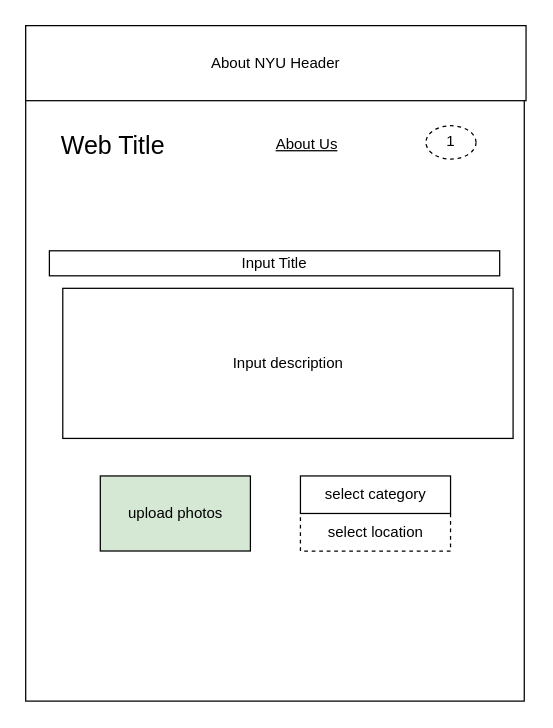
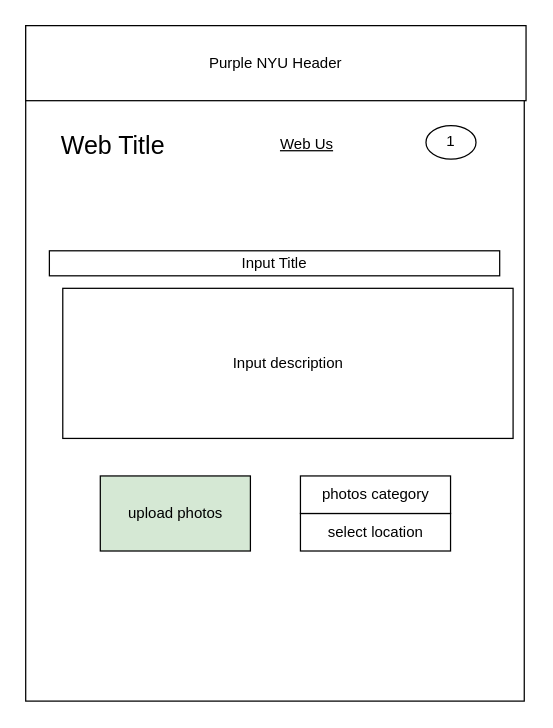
(276, 63) -> (276, 63)
(451, 142) -> (451, 142)
(307, 144) -> (307, 144)
(376, 494) -> (376, 494)
(375, 532) -> (375, 532)
